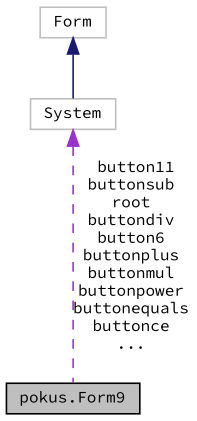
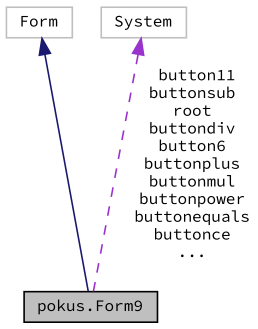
(73, 76) -> (67, 173)
